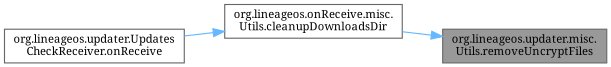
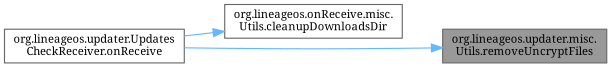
(417, 33) -> (308, 49)
